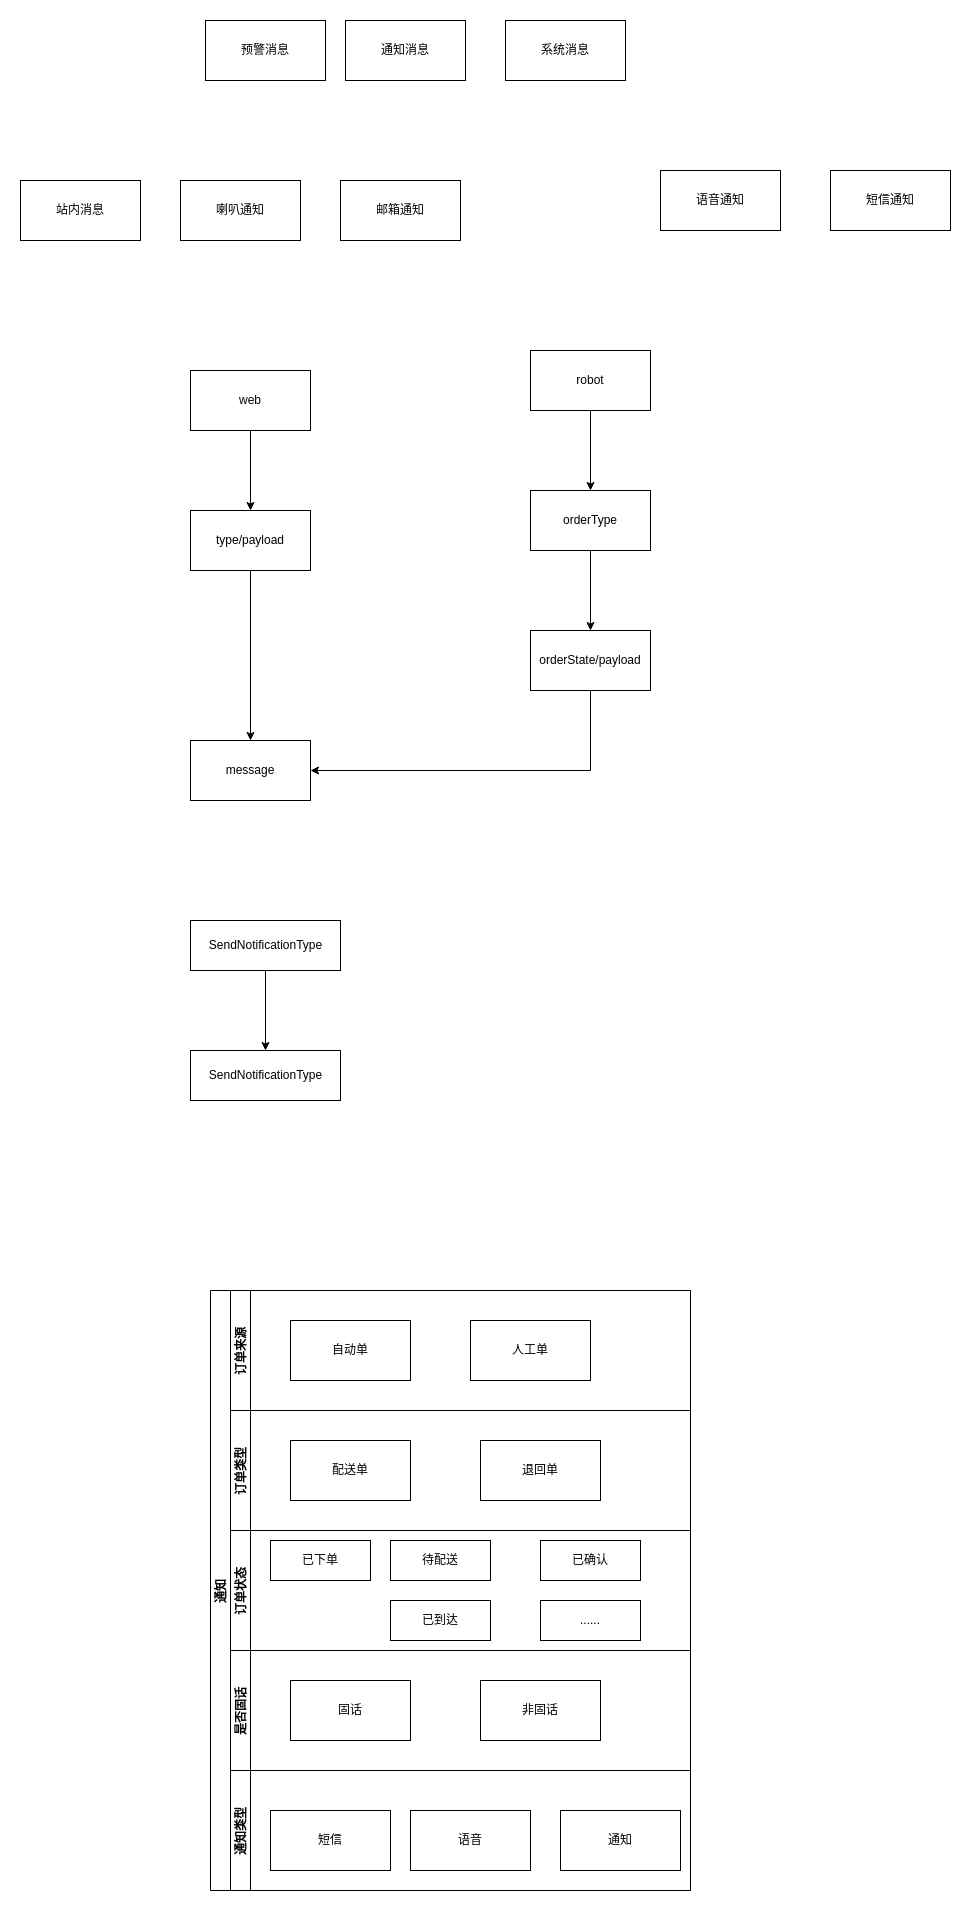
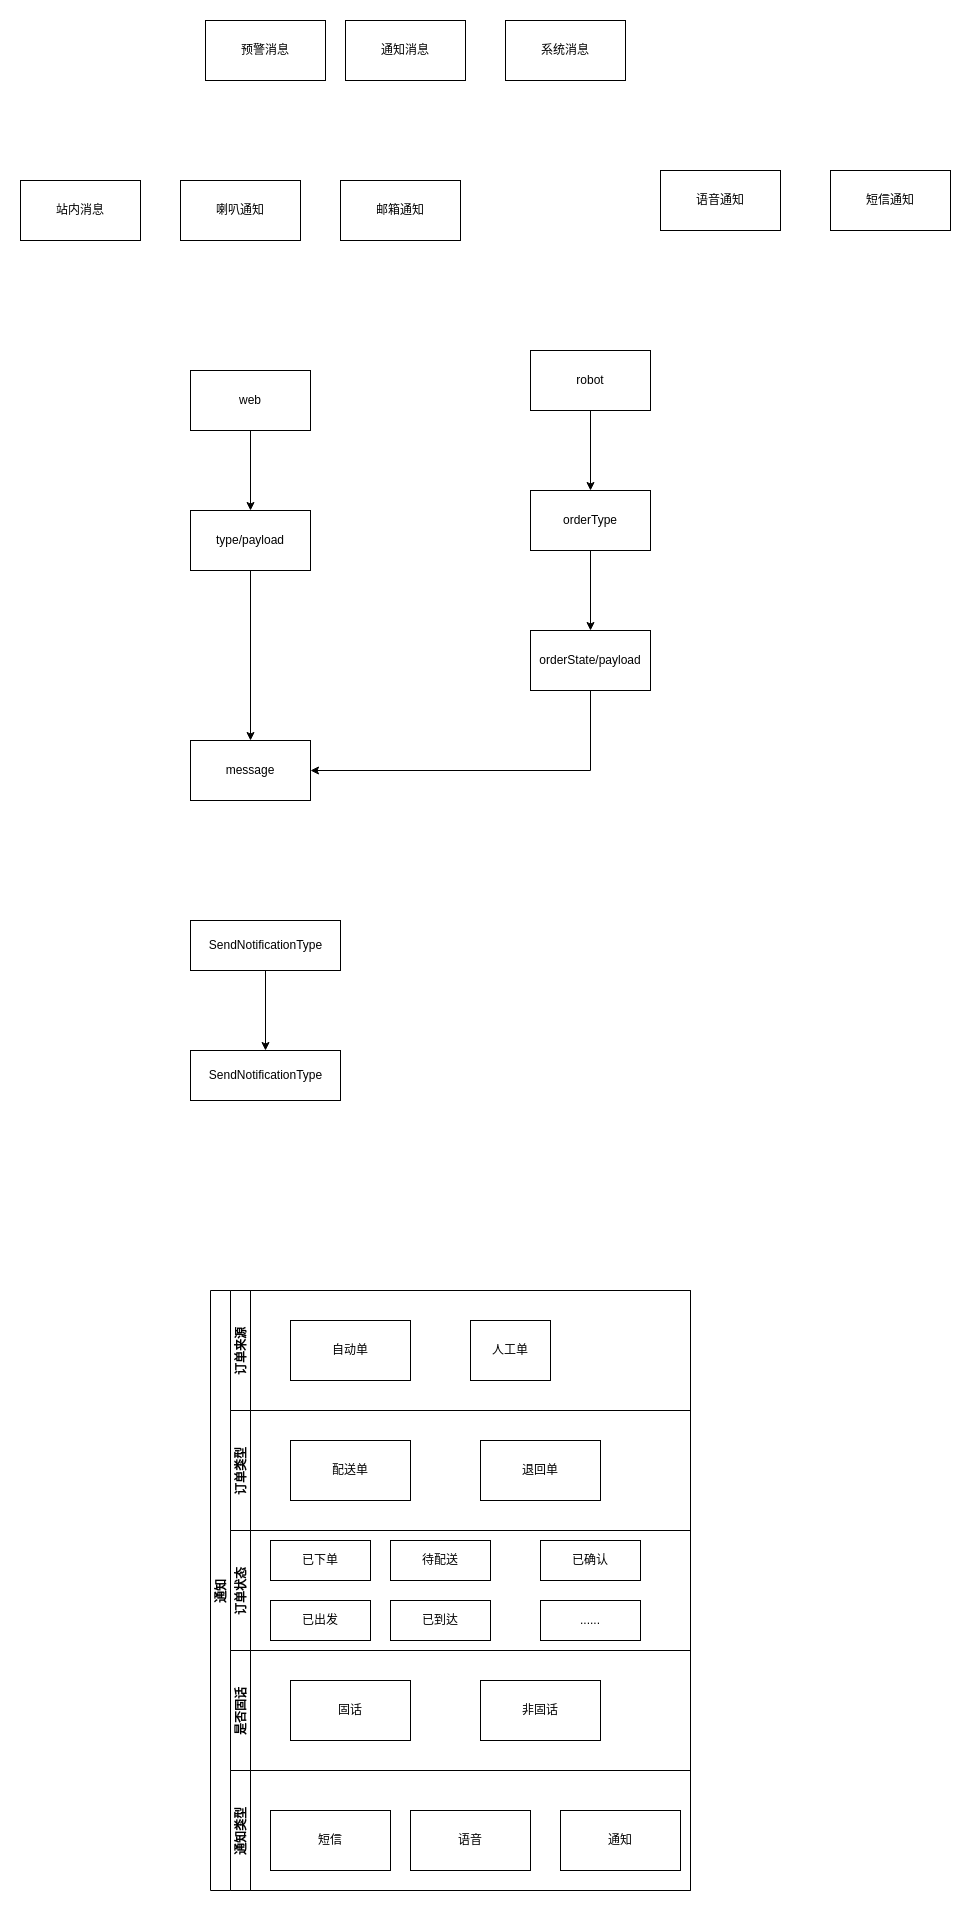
(531, 1351) -> (511, 1351)
none -> (321, 1621)
